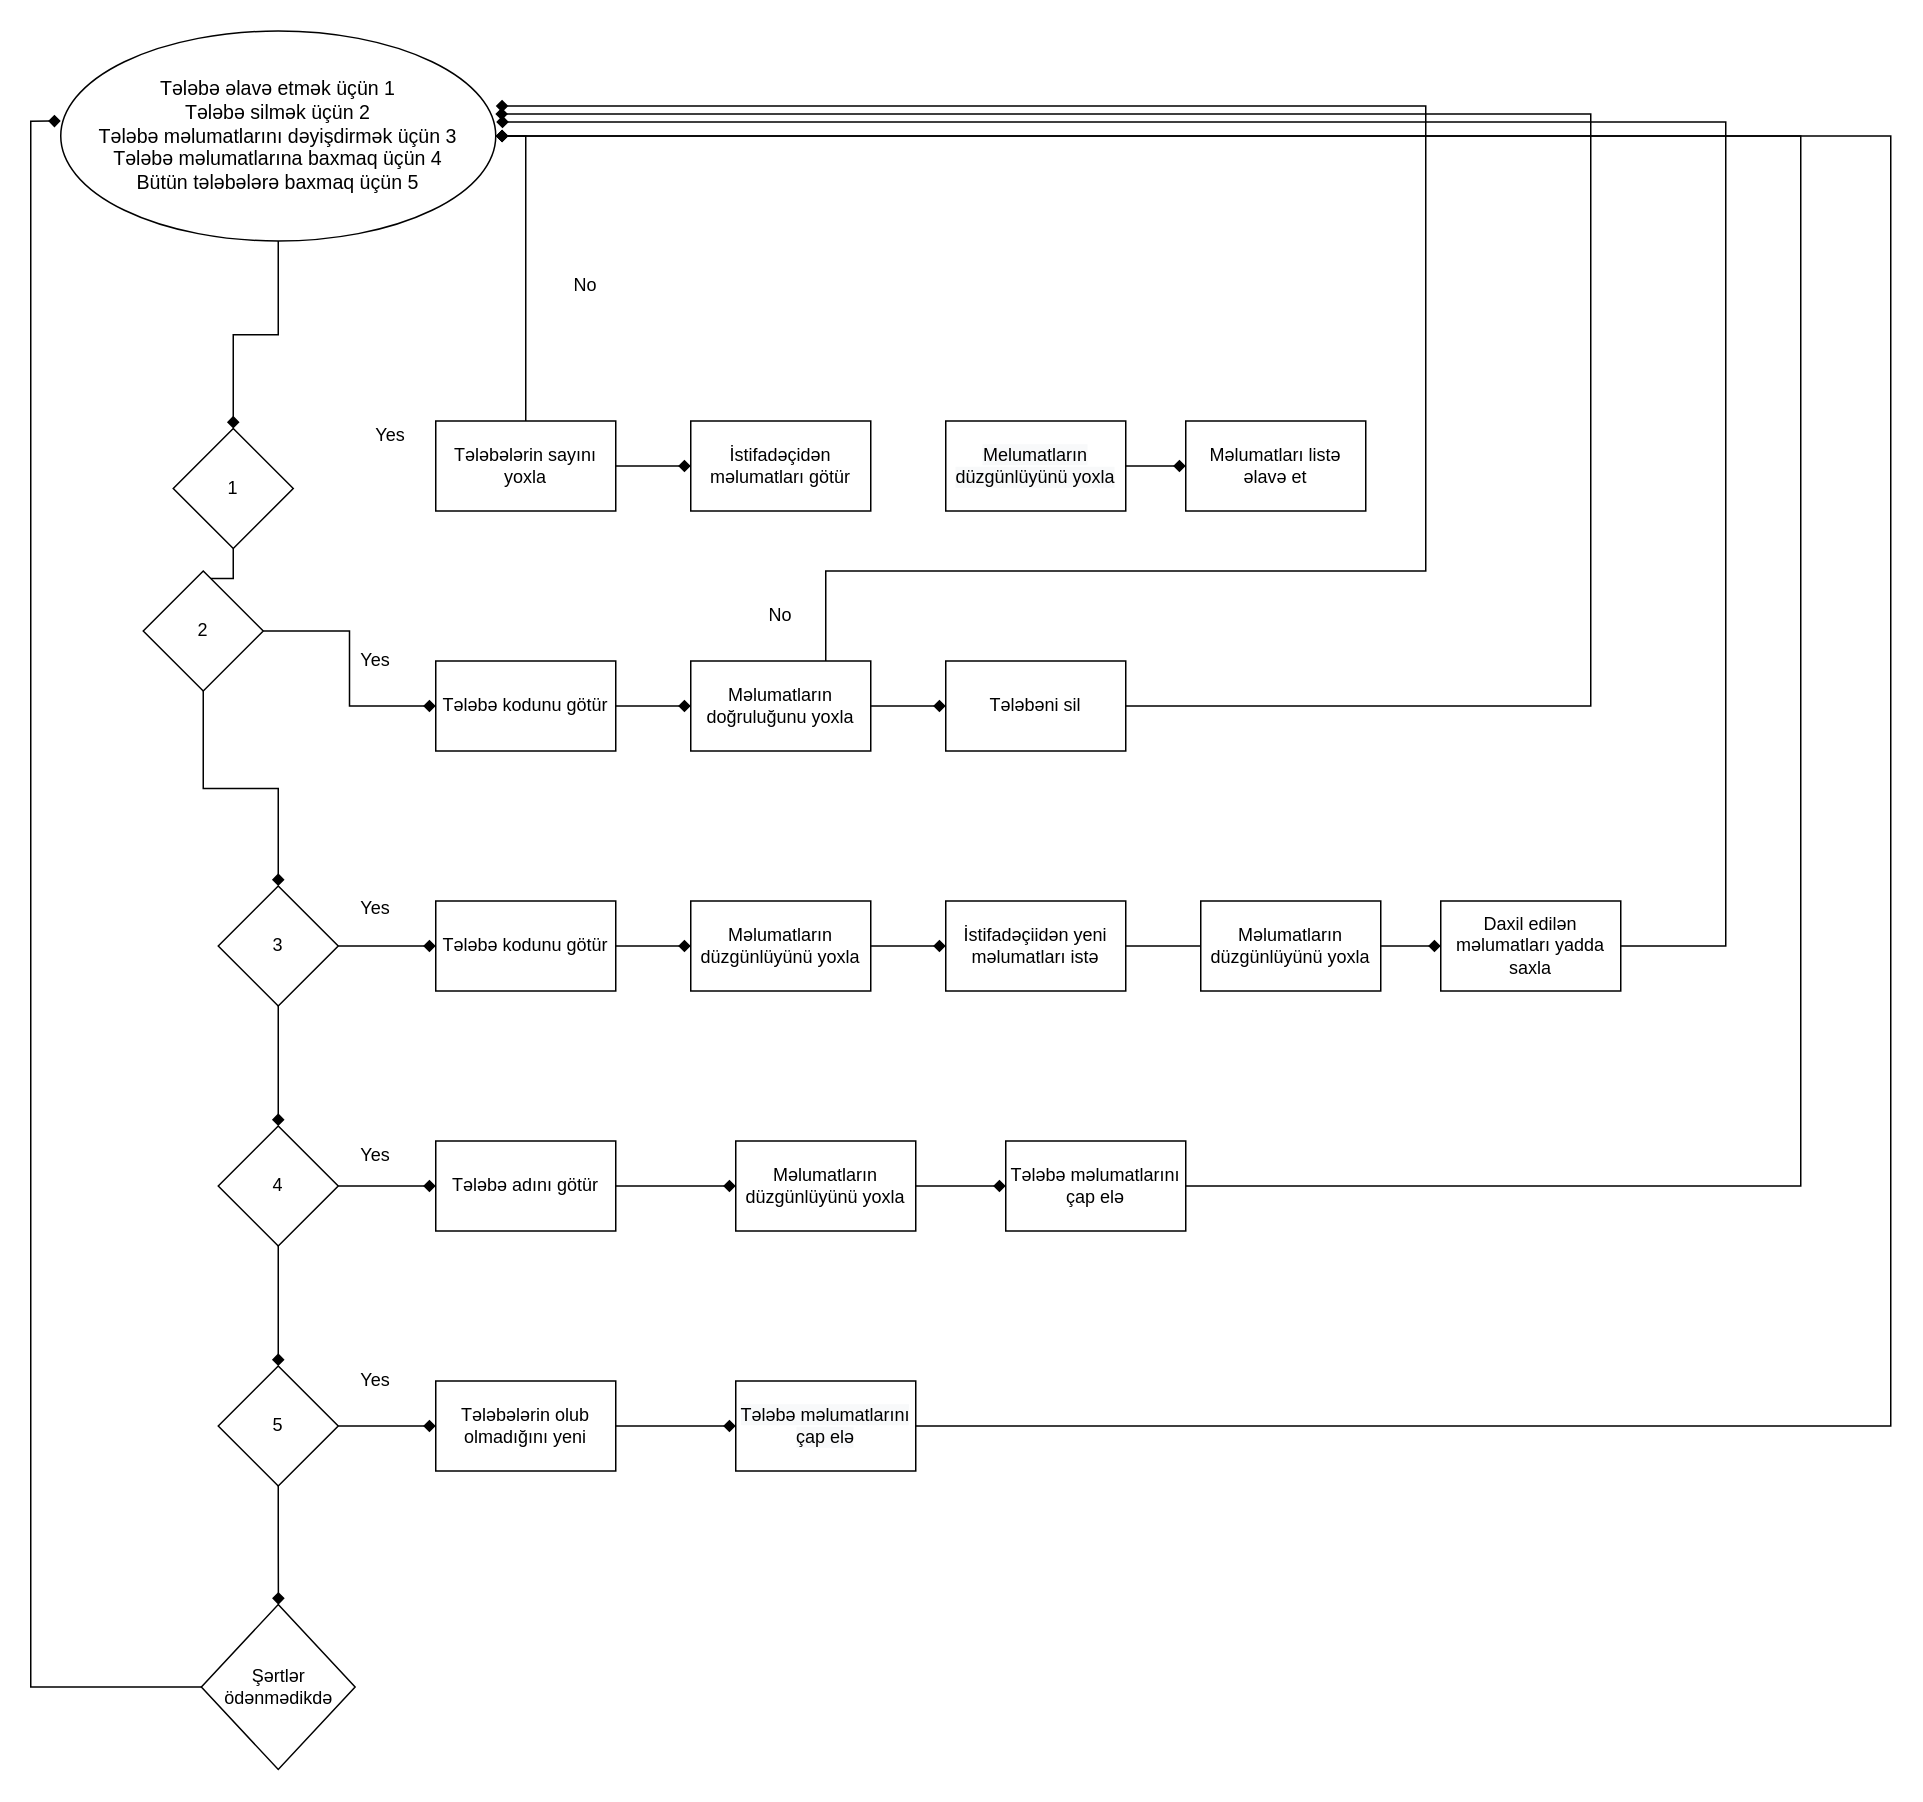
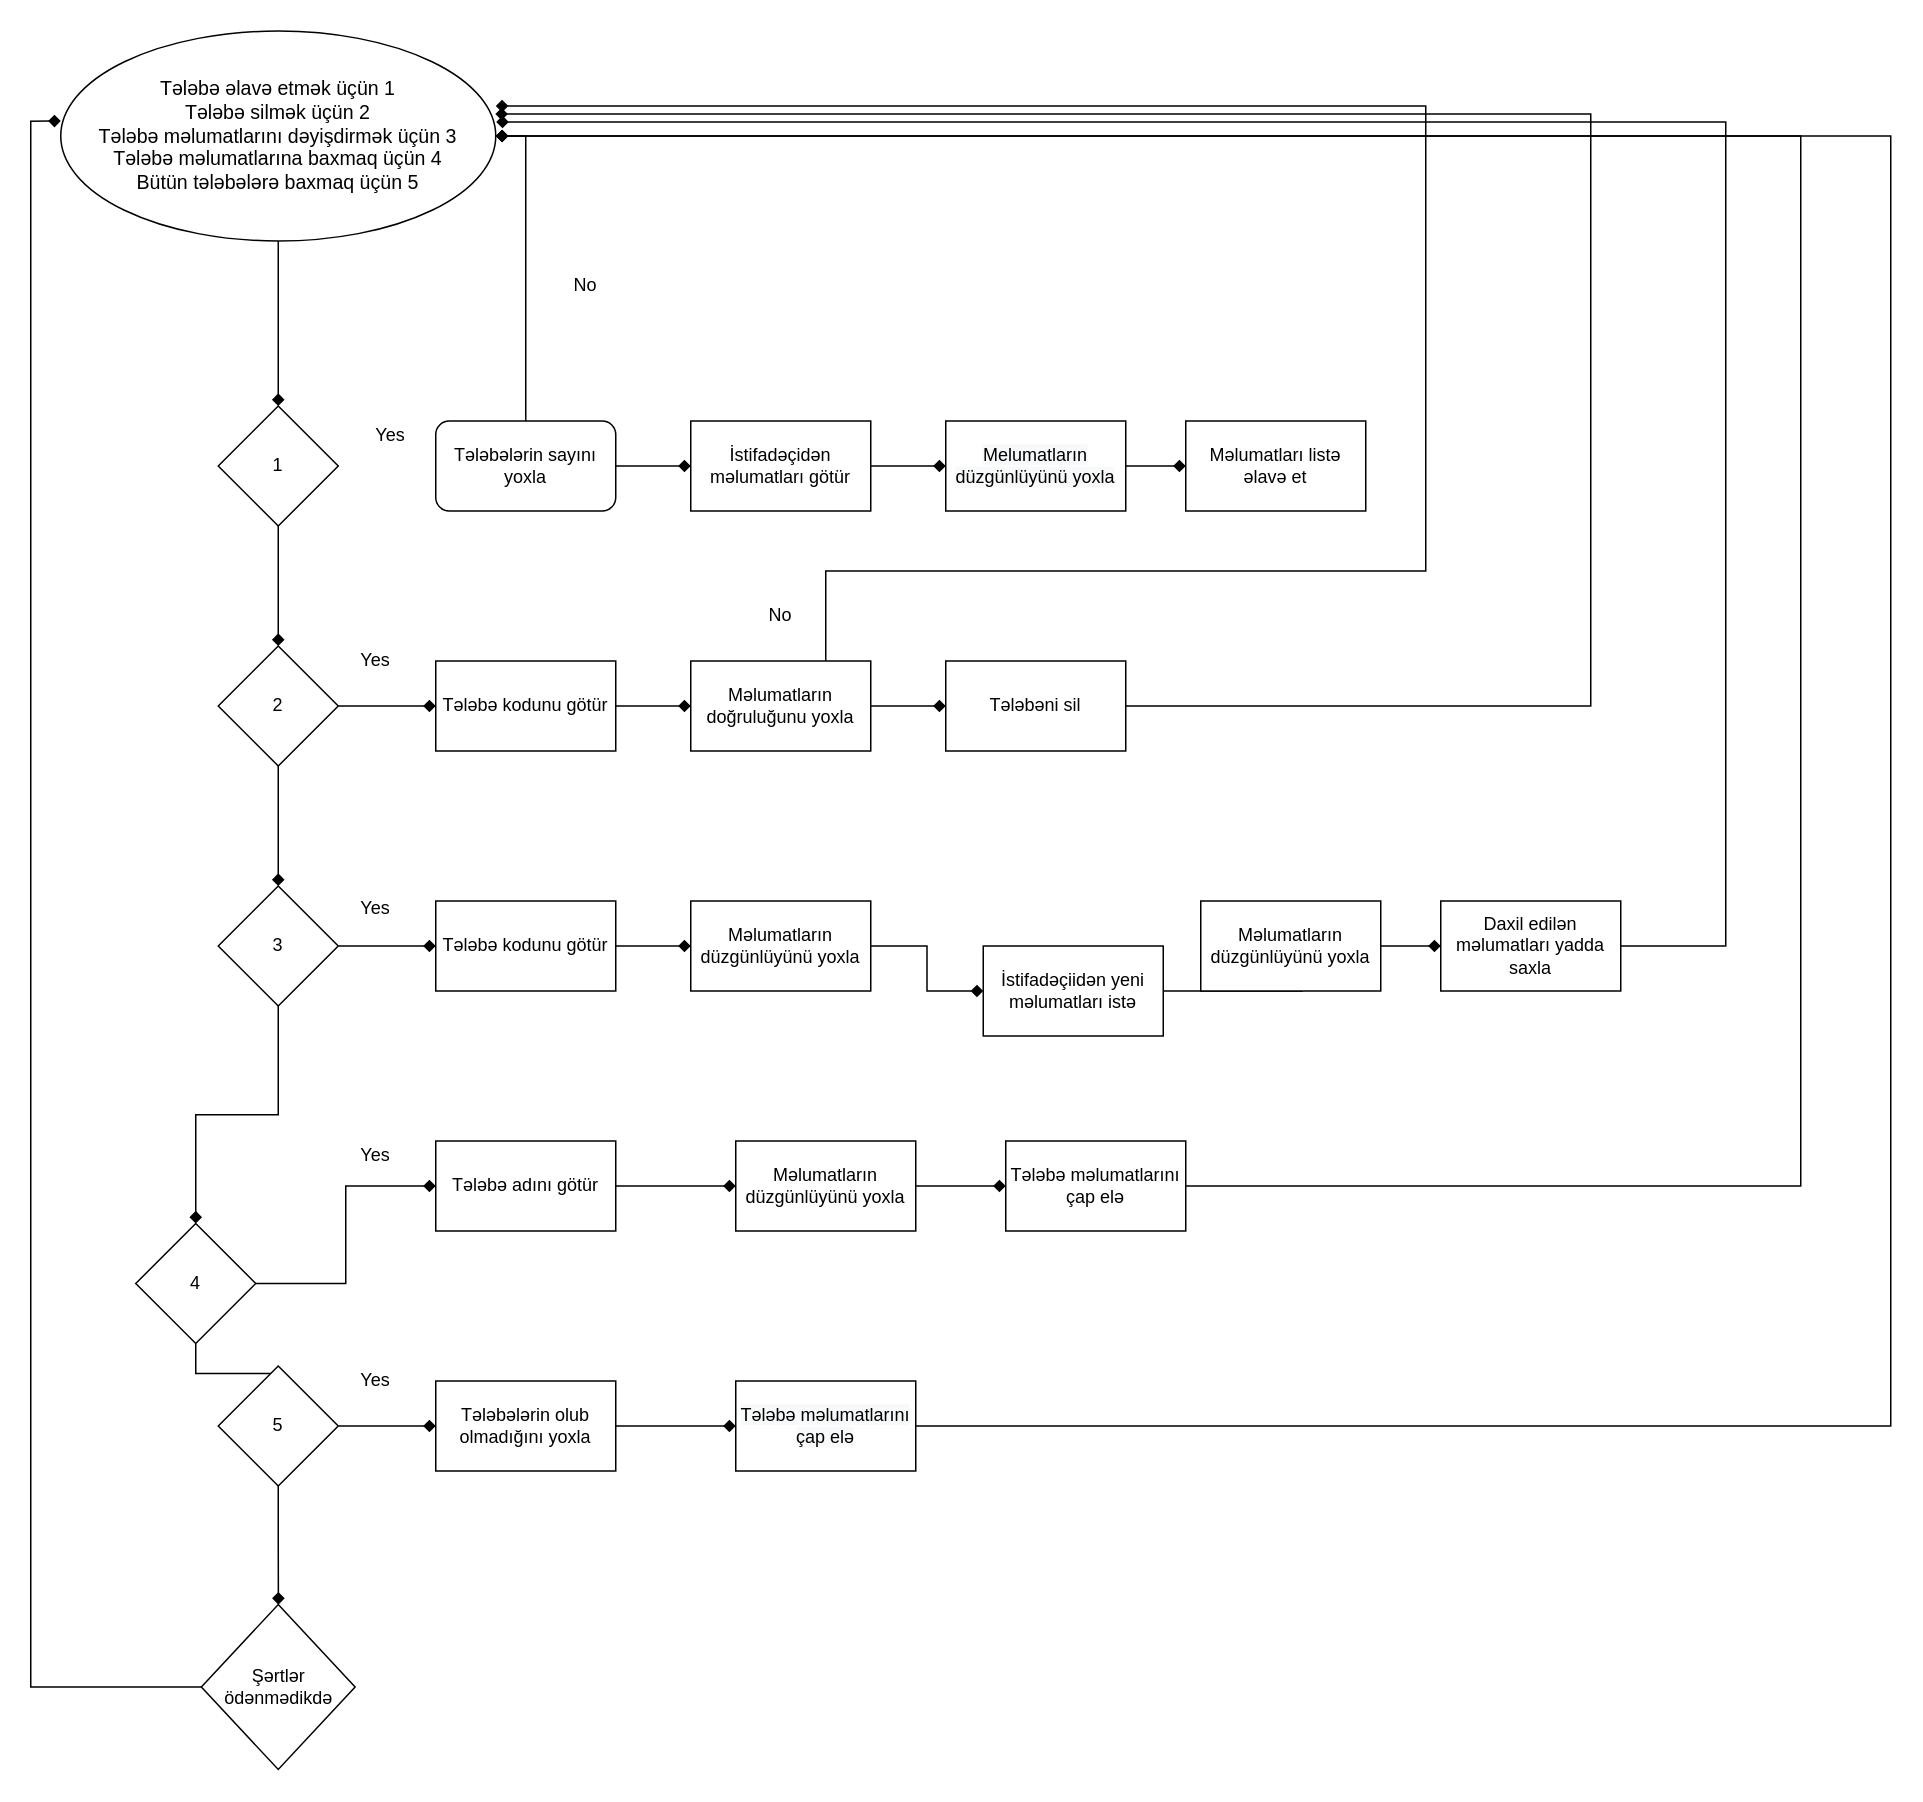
(526, 466) -> (526, 466)
none -> (902, 466)
(233, 488) -> (278, 466)
(203, 631) -> (278, 706)
(1036, 946) -> (1073, 991)
(278, 1186) -> (196, 1283)
(526, 1426) -> (526, 1426)
